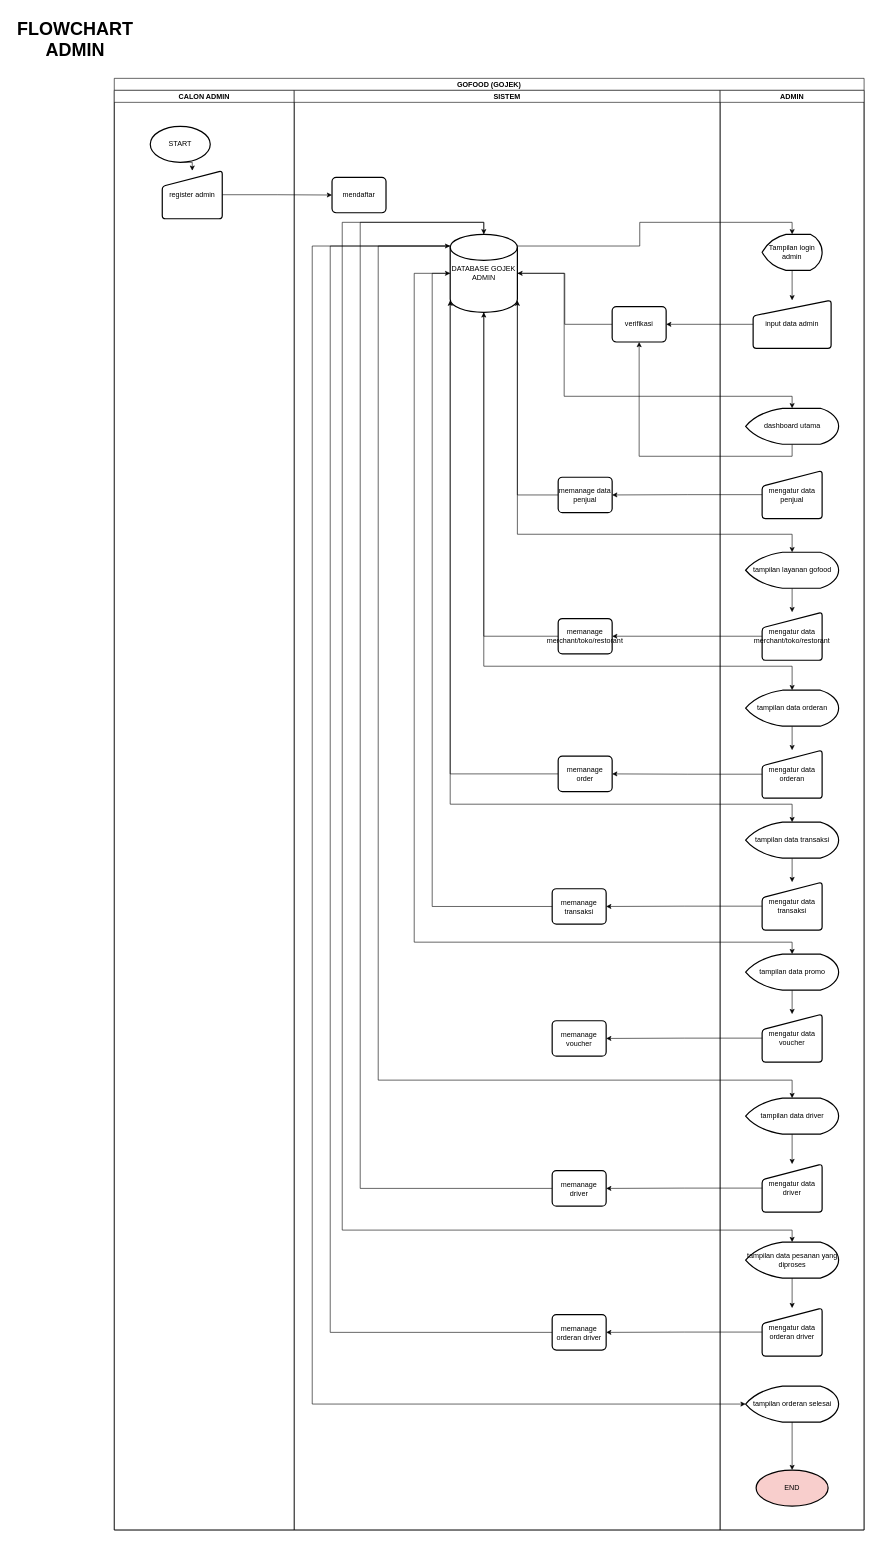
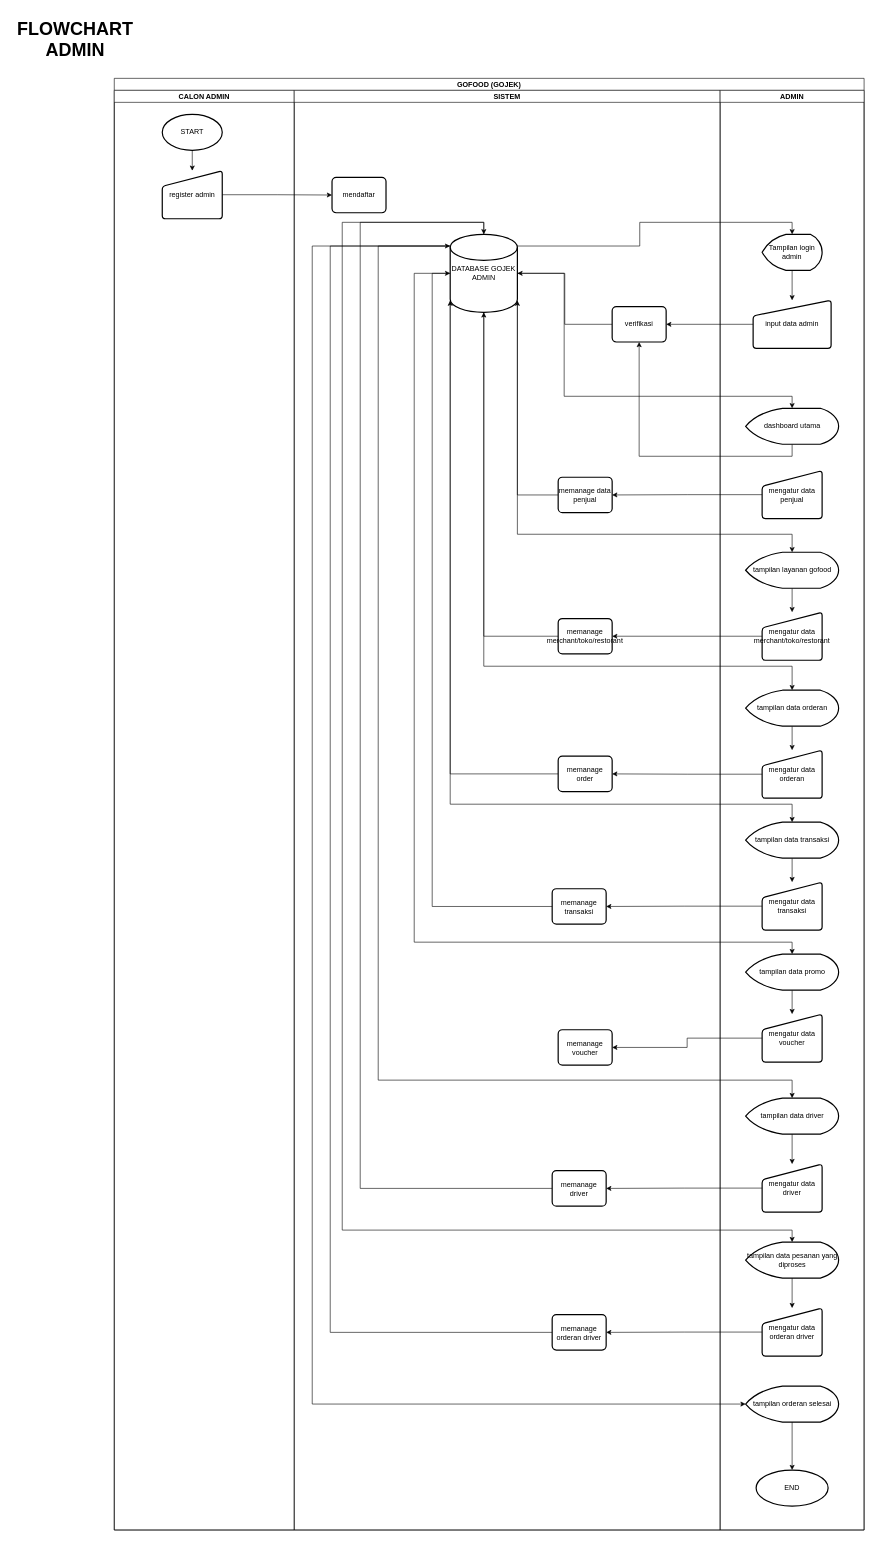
(180, 144) -> (192, 132)
(579, 1039) -> (585, 1048)
(792, 1488) -> (792, 1488)
